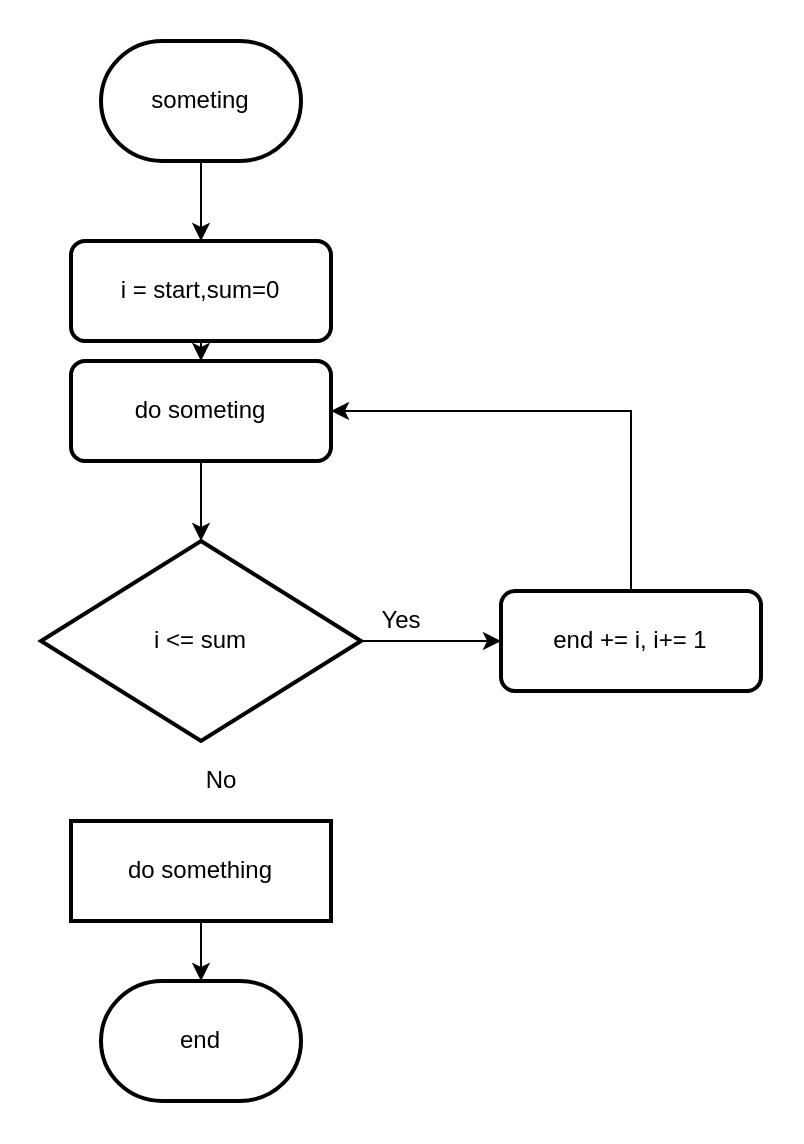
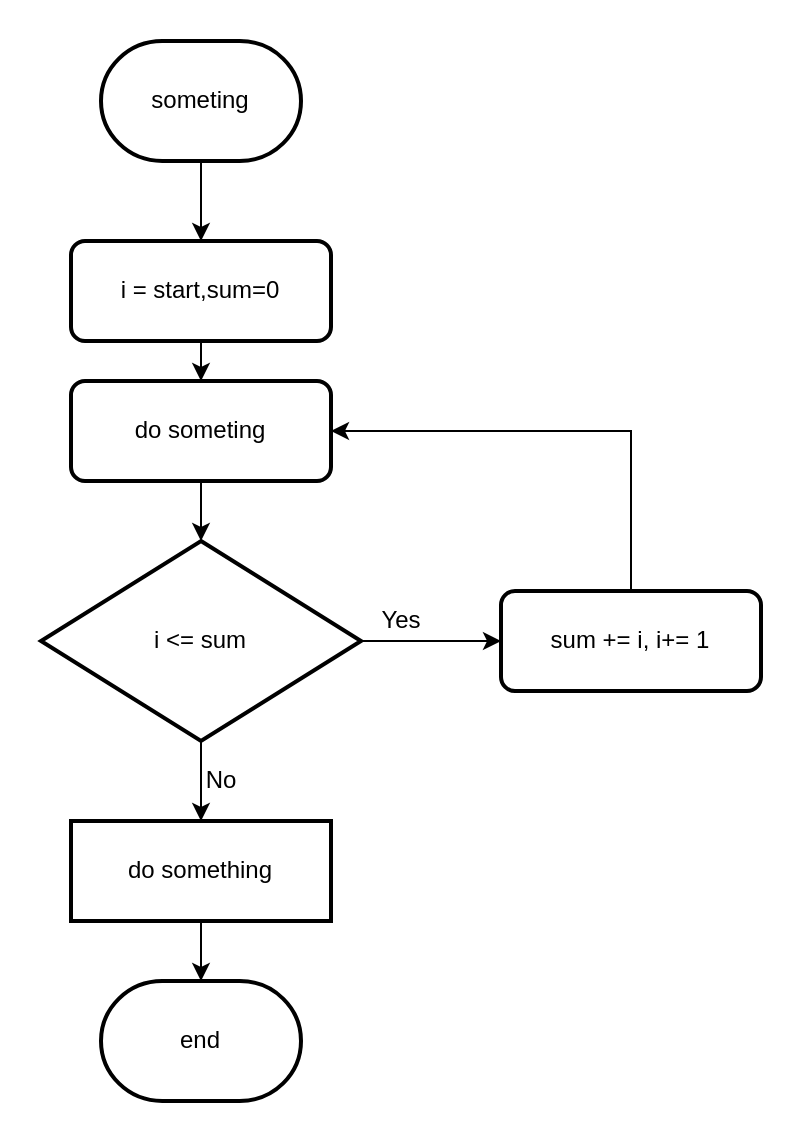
(201, 411) -> (201, 431)
(631, 641) -> (631, 641)
none -> (201, 774)
